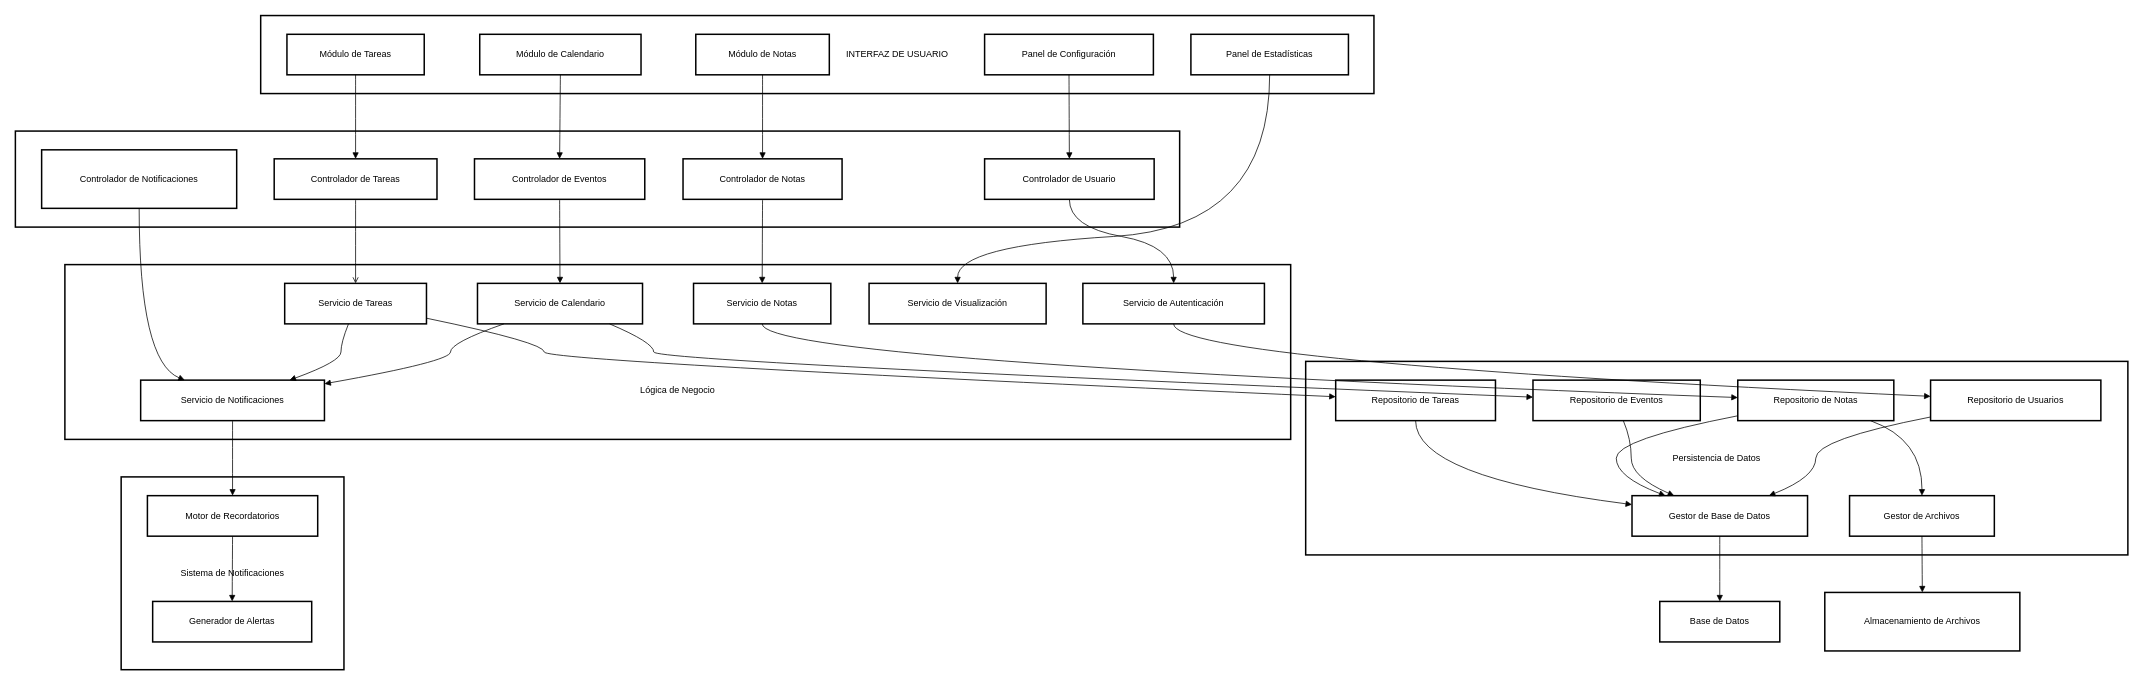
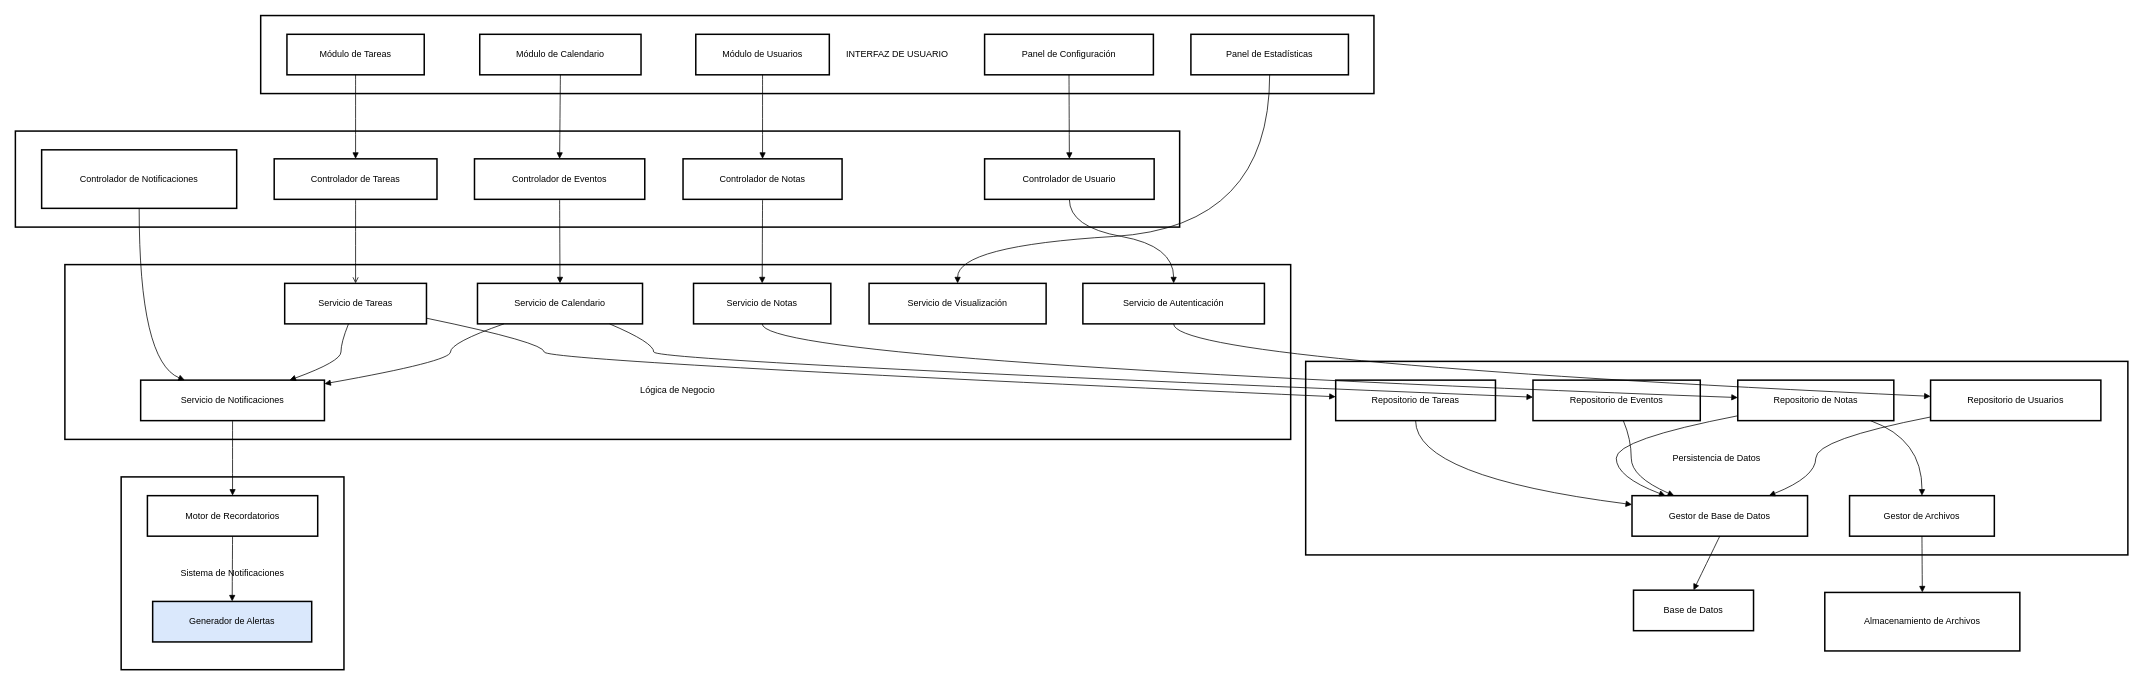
(762, 54) -> (762, 54)
(232, 621) -> (232, 621)
(1719, 621) -> (1693, 610)
